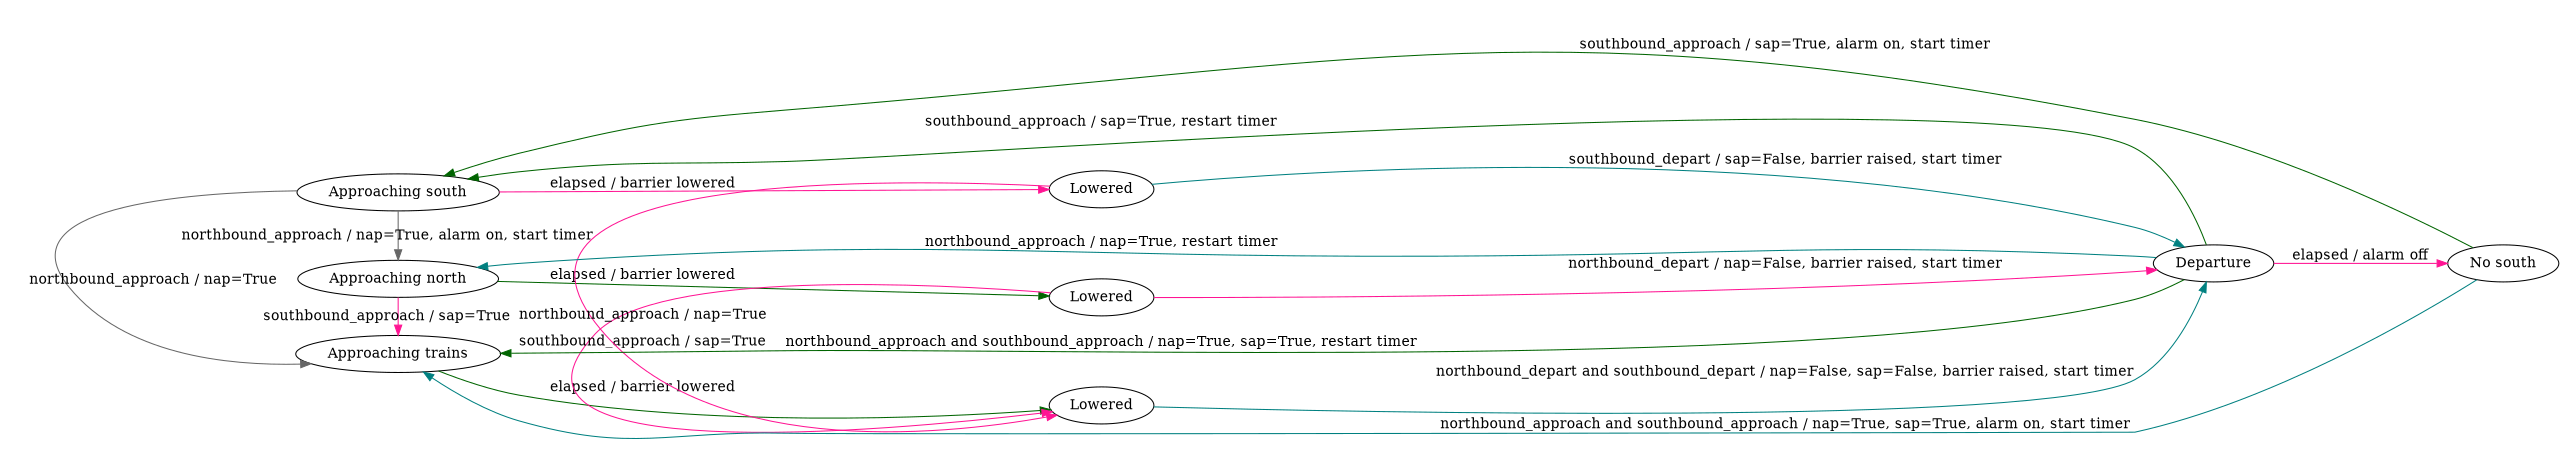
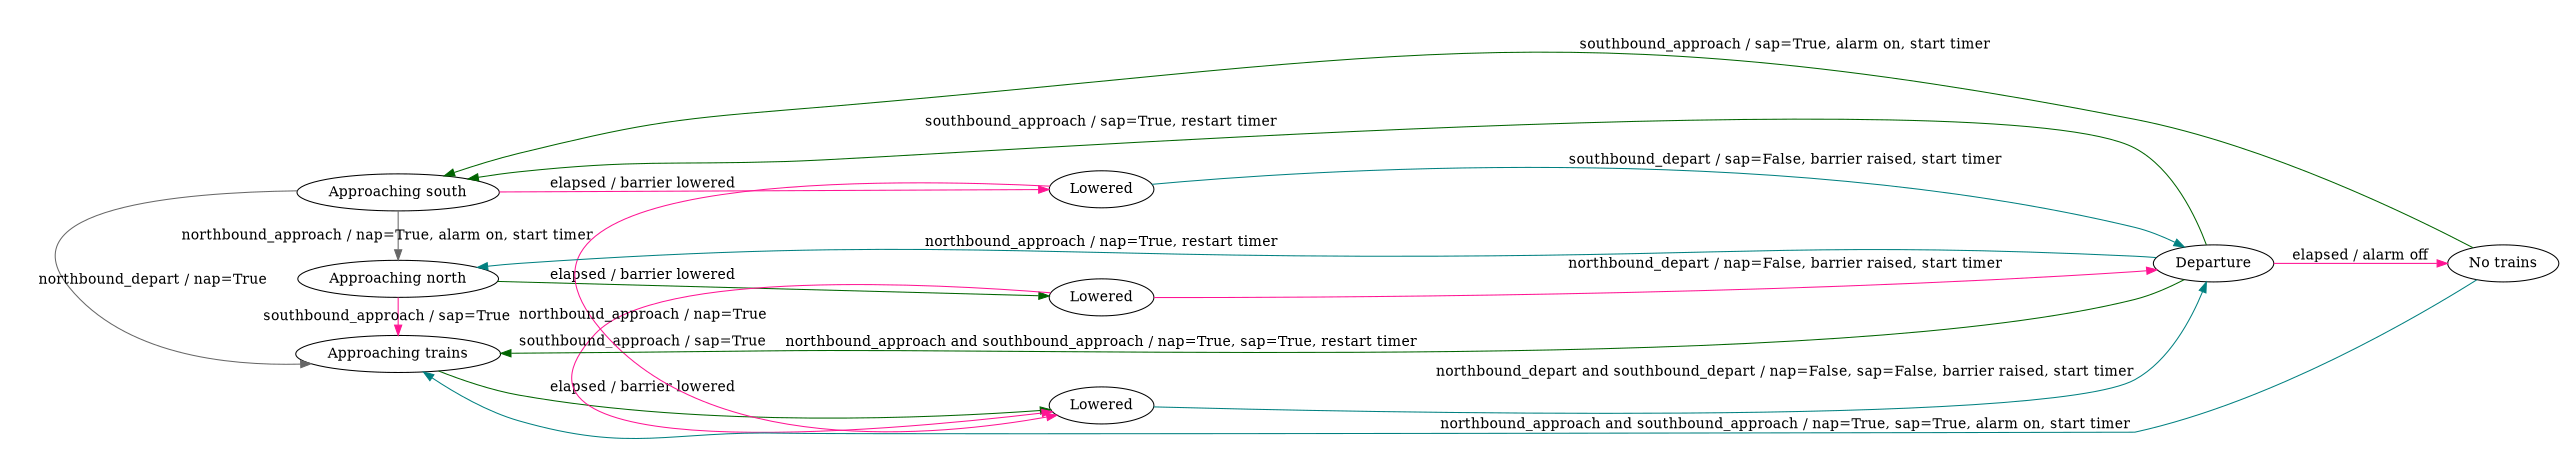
(2503, 263) -> (2503, 263)
(153, 280) -> (153, 280)
